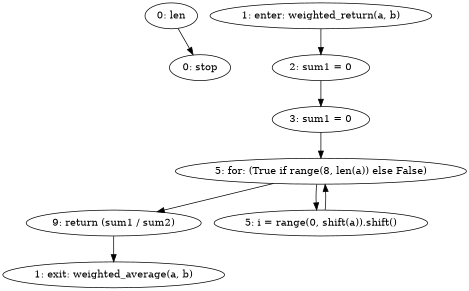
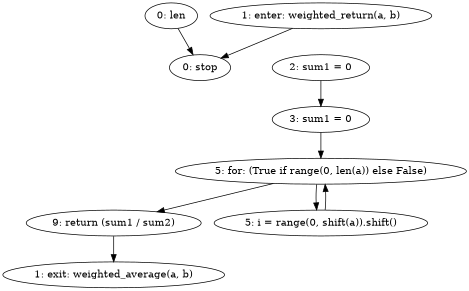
(321, 38) -> (260, 42)
(321, 171) -> (321, 171)
